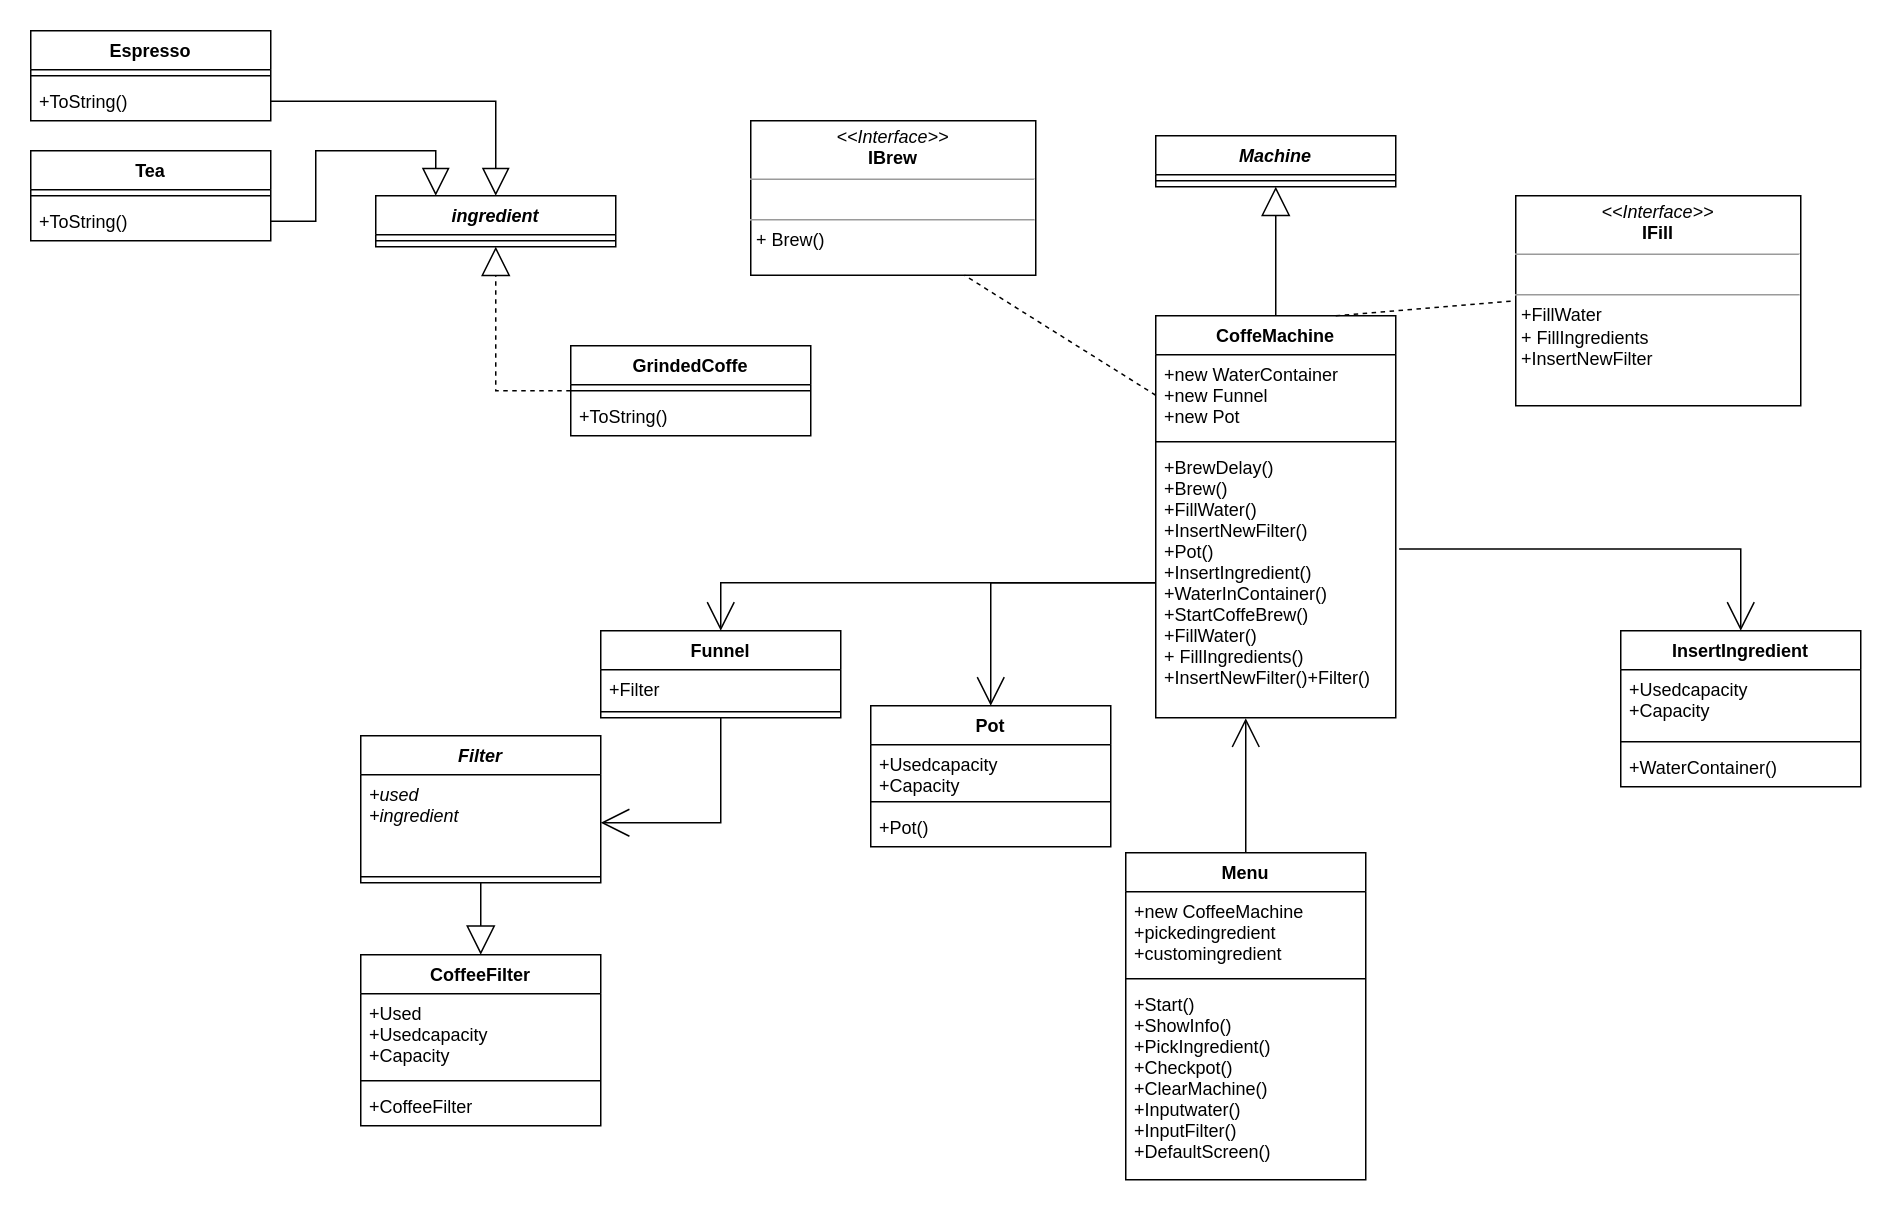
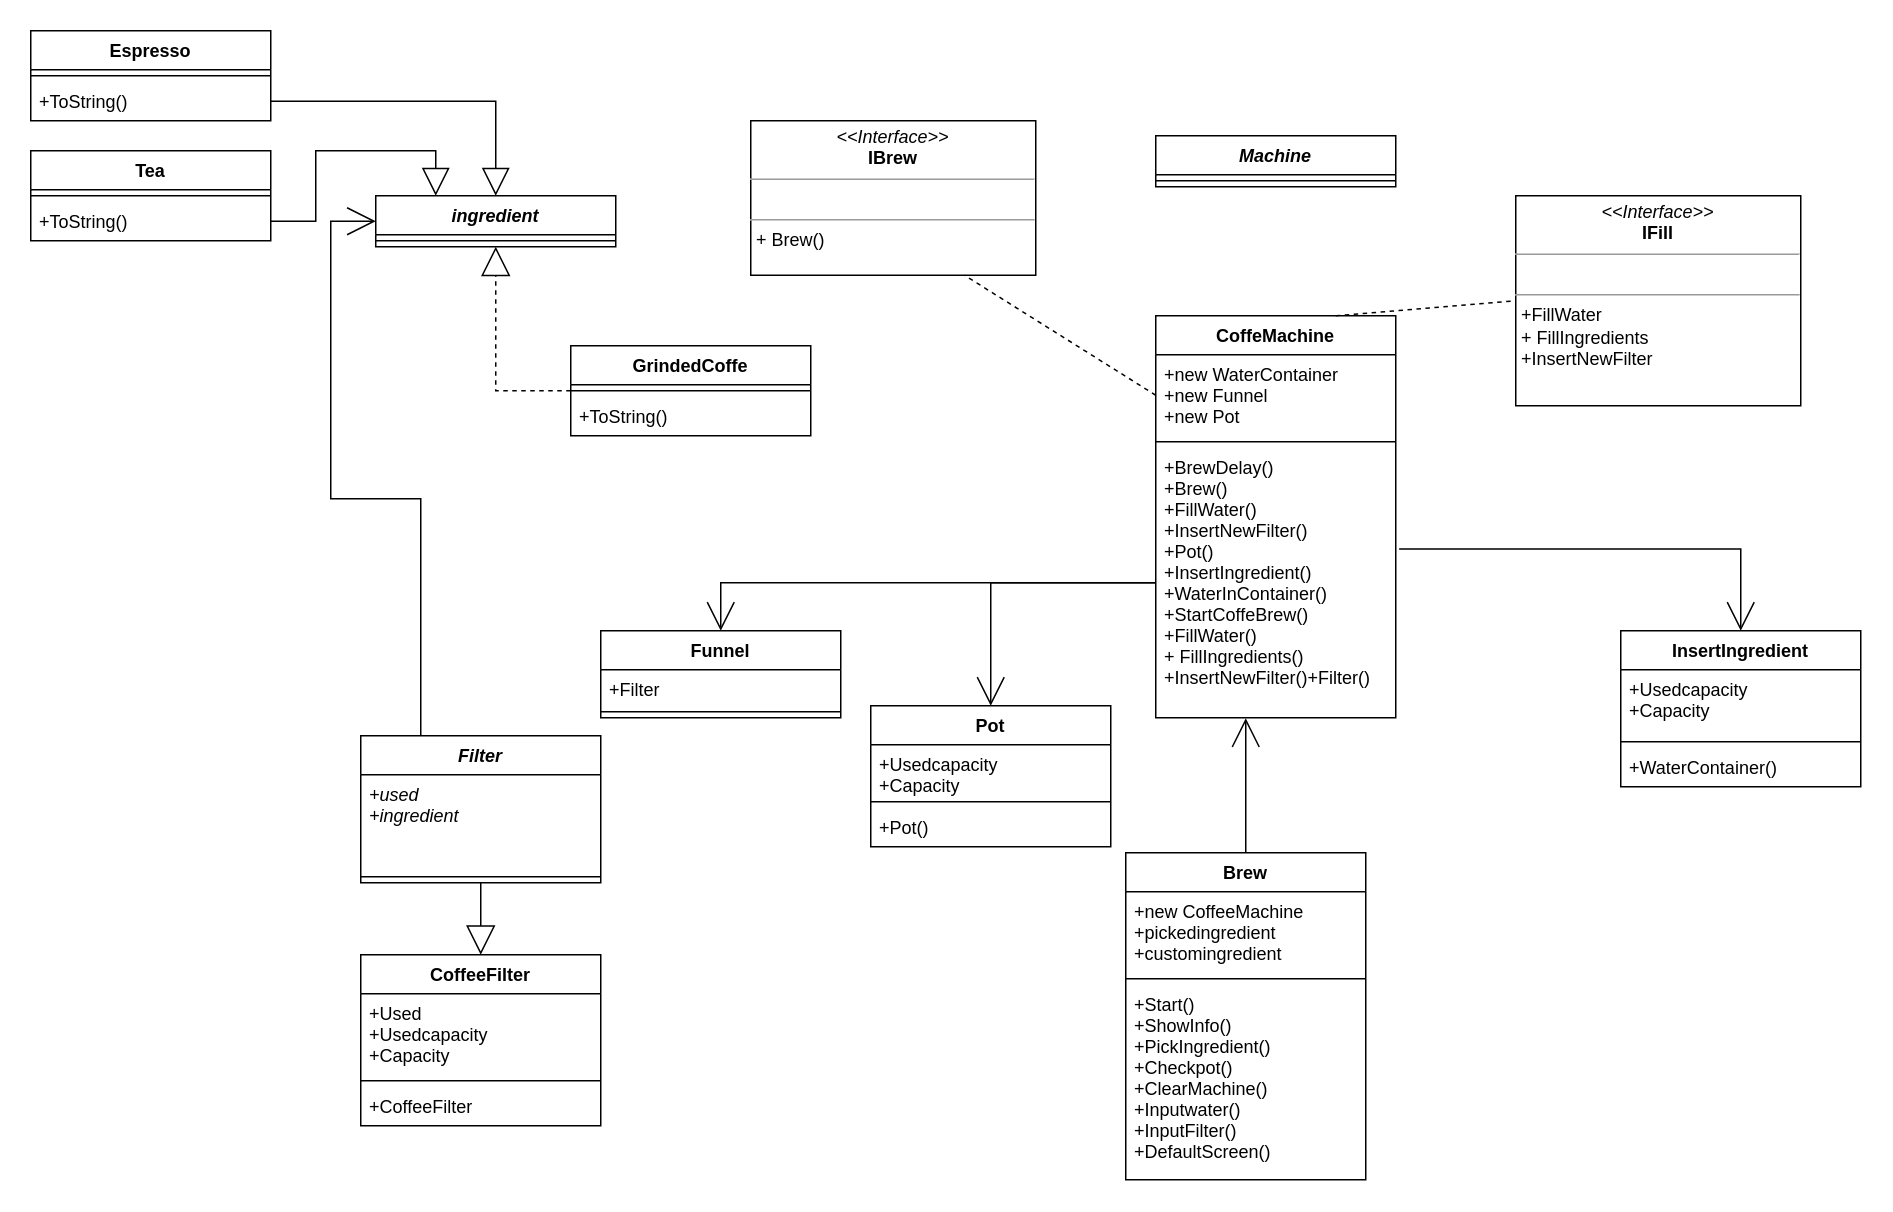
(1276, 266) -> none
none -> (336, 499)
(715, 823) -> none
(1245, 873) -> (1245, 873)
